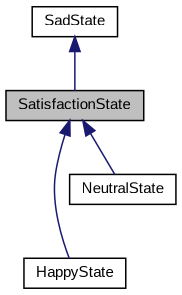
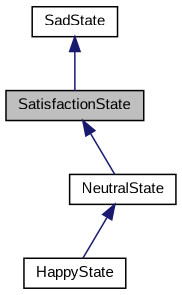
(55, 197) -> (95, 238)
